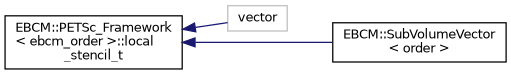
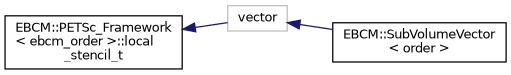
(264, 42) -> (316, 27)
